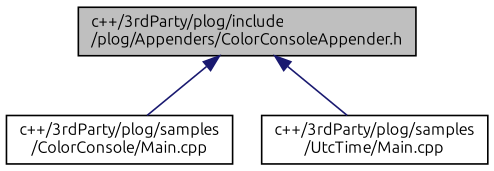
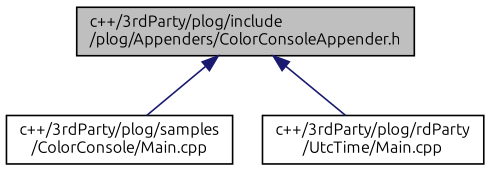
(375, 140) -> (373, 140)
